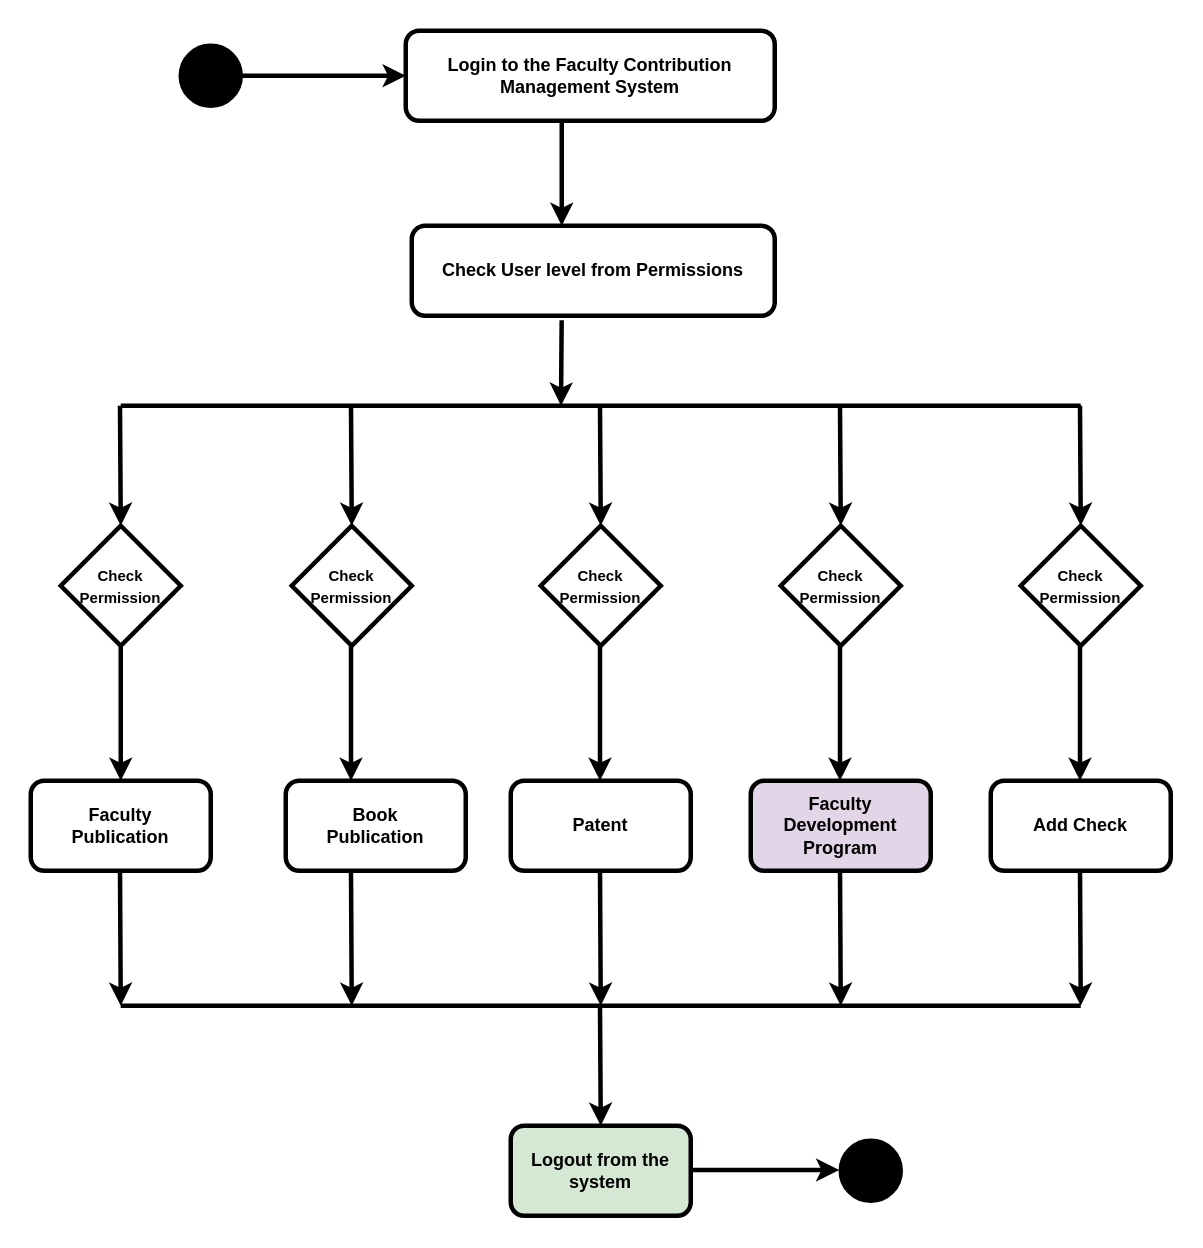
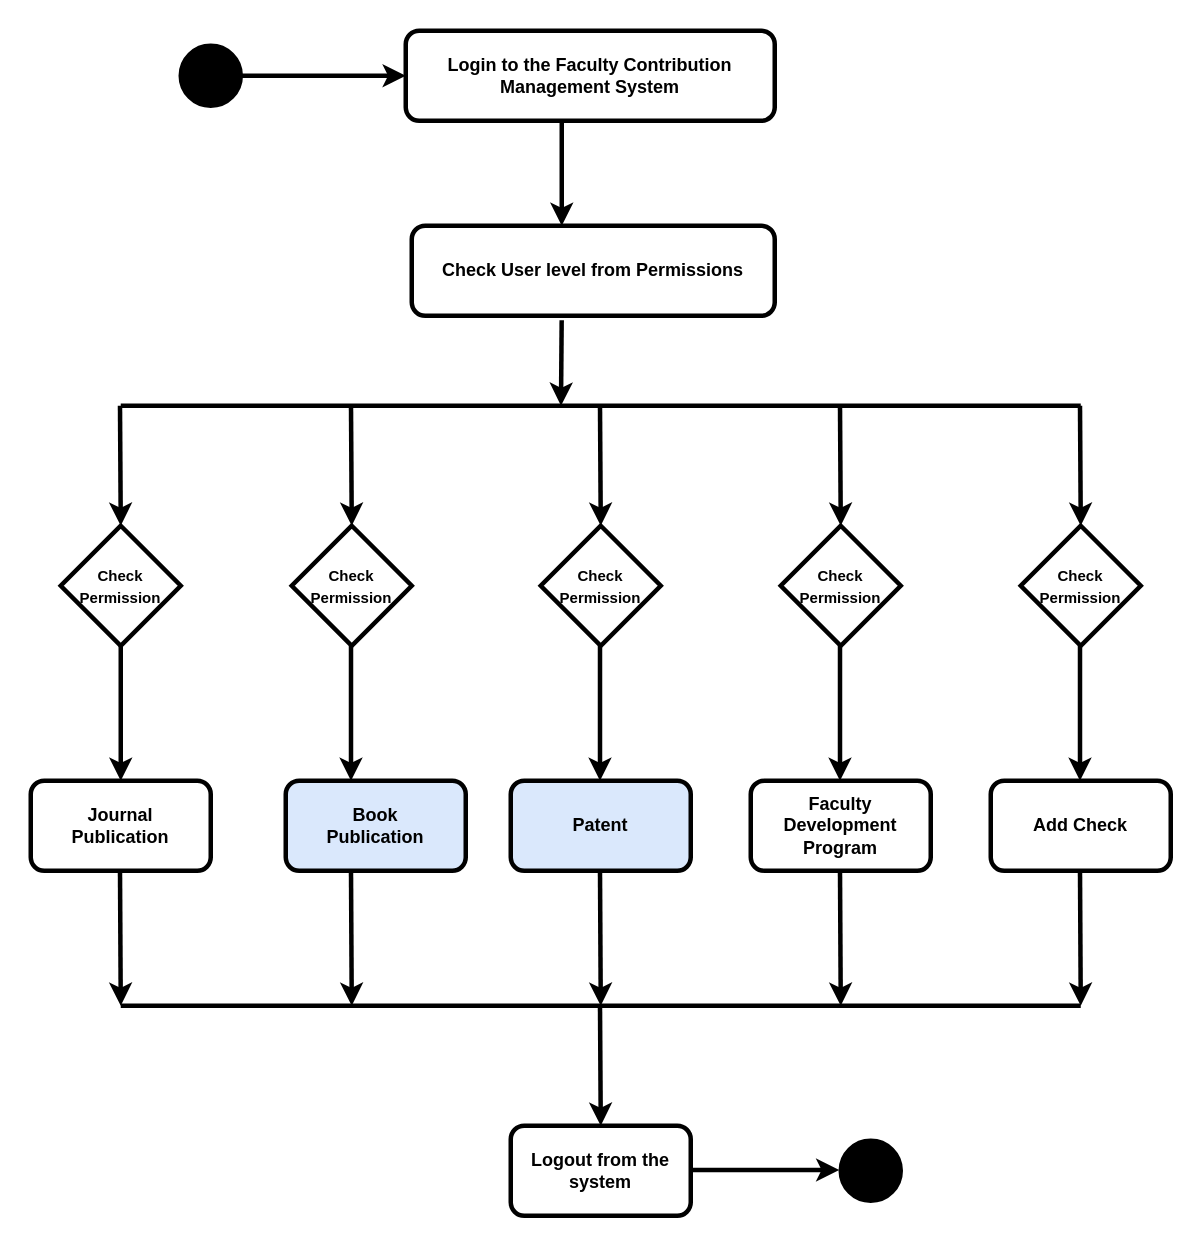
(121, 826) -> (121, 826)
(376, 826) -> (376, 826)
(601, 826) -> (601, 826)
(841, 826) -> (841, 826)
(601, 1171) -> (601, 1171)
